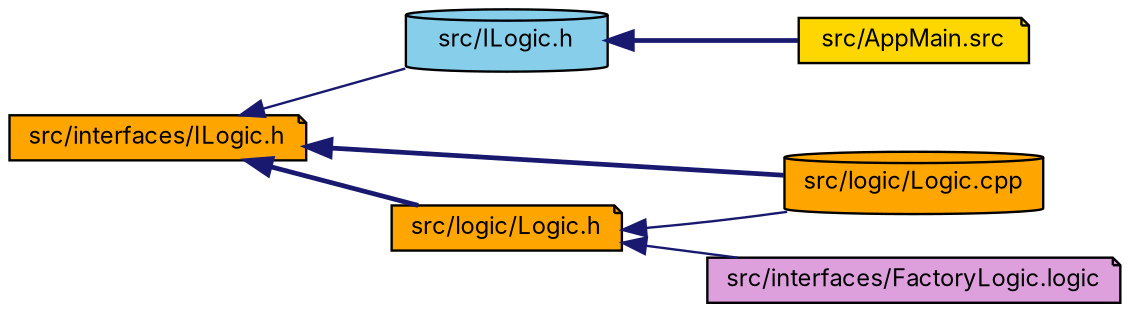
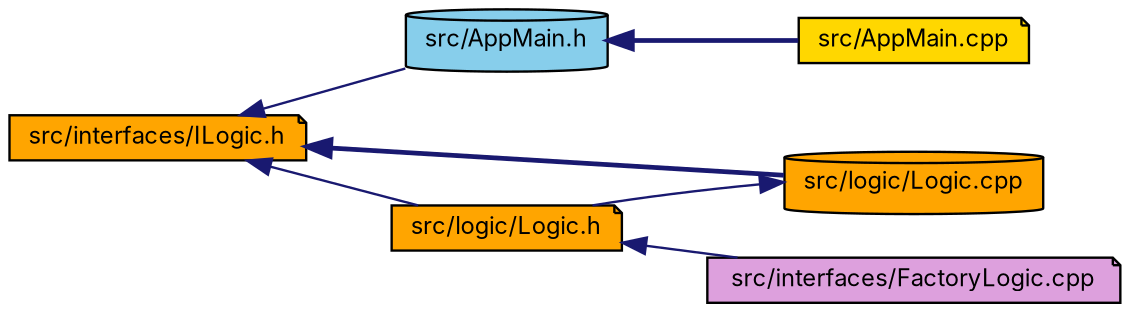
(507, 40) -> (507, 40)
(914, 40) -> (914, 40)
(344, 186) -> (344, 186)
(717, 221) -> (676, 193)
(914, 280) -> (914, 280)
